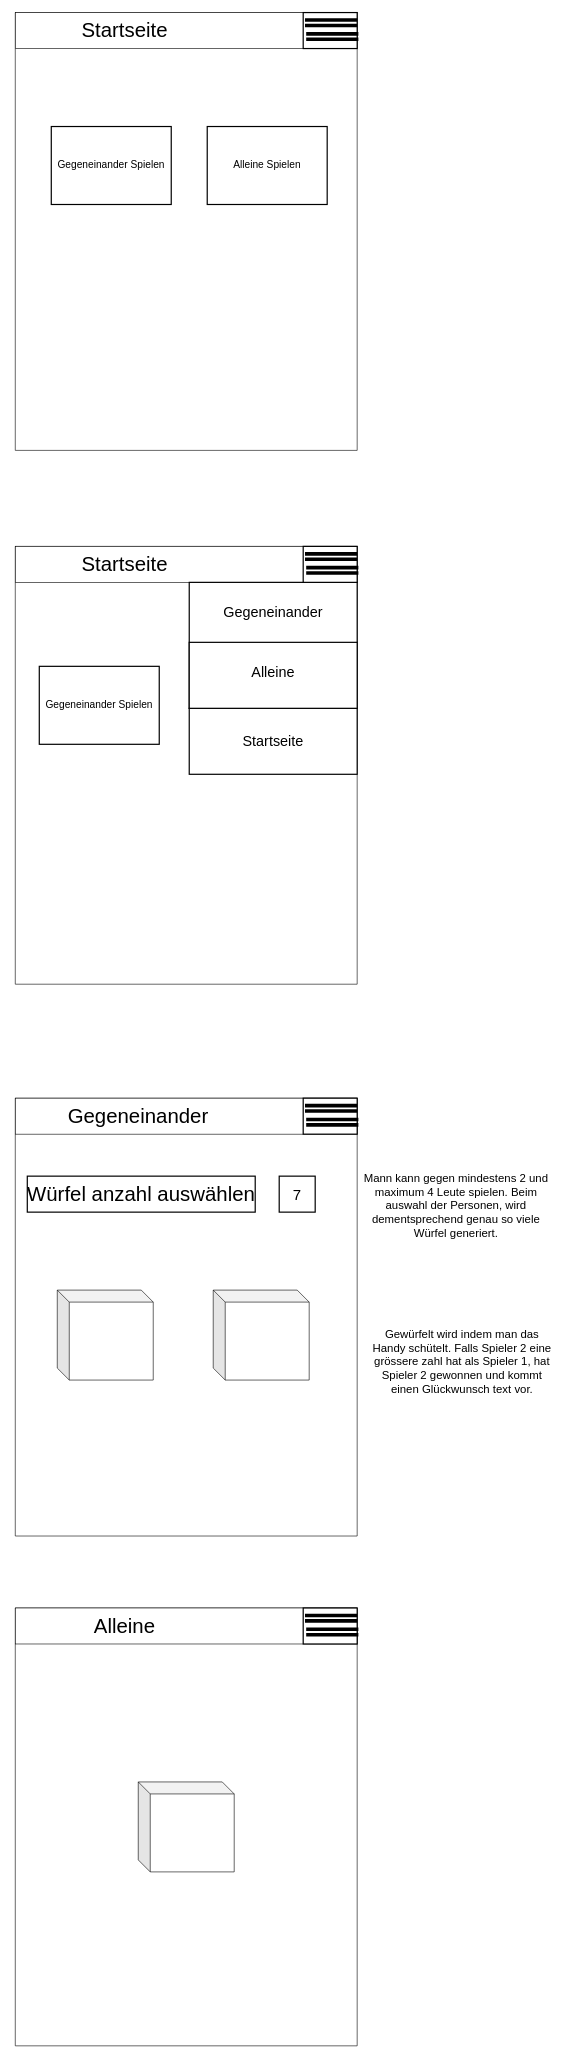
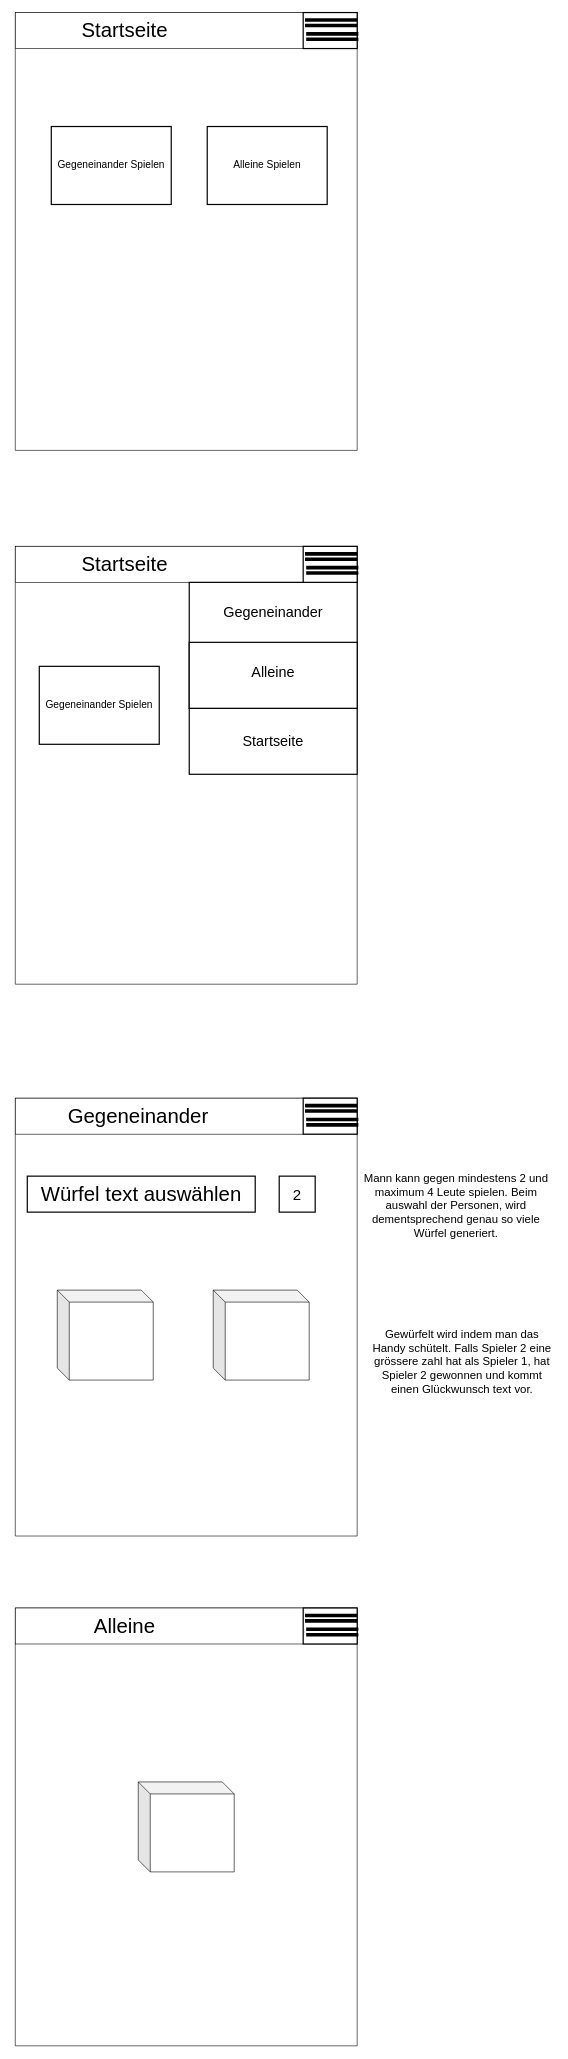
(141, 1194) -> (141, 1194)
(297, 1194) -> (297, 1194)
